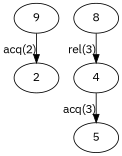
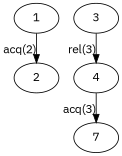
(36, 18) -> (36, 18)
(96, 18) -> (96, 18)
(96, 138) -> (96, 138)
